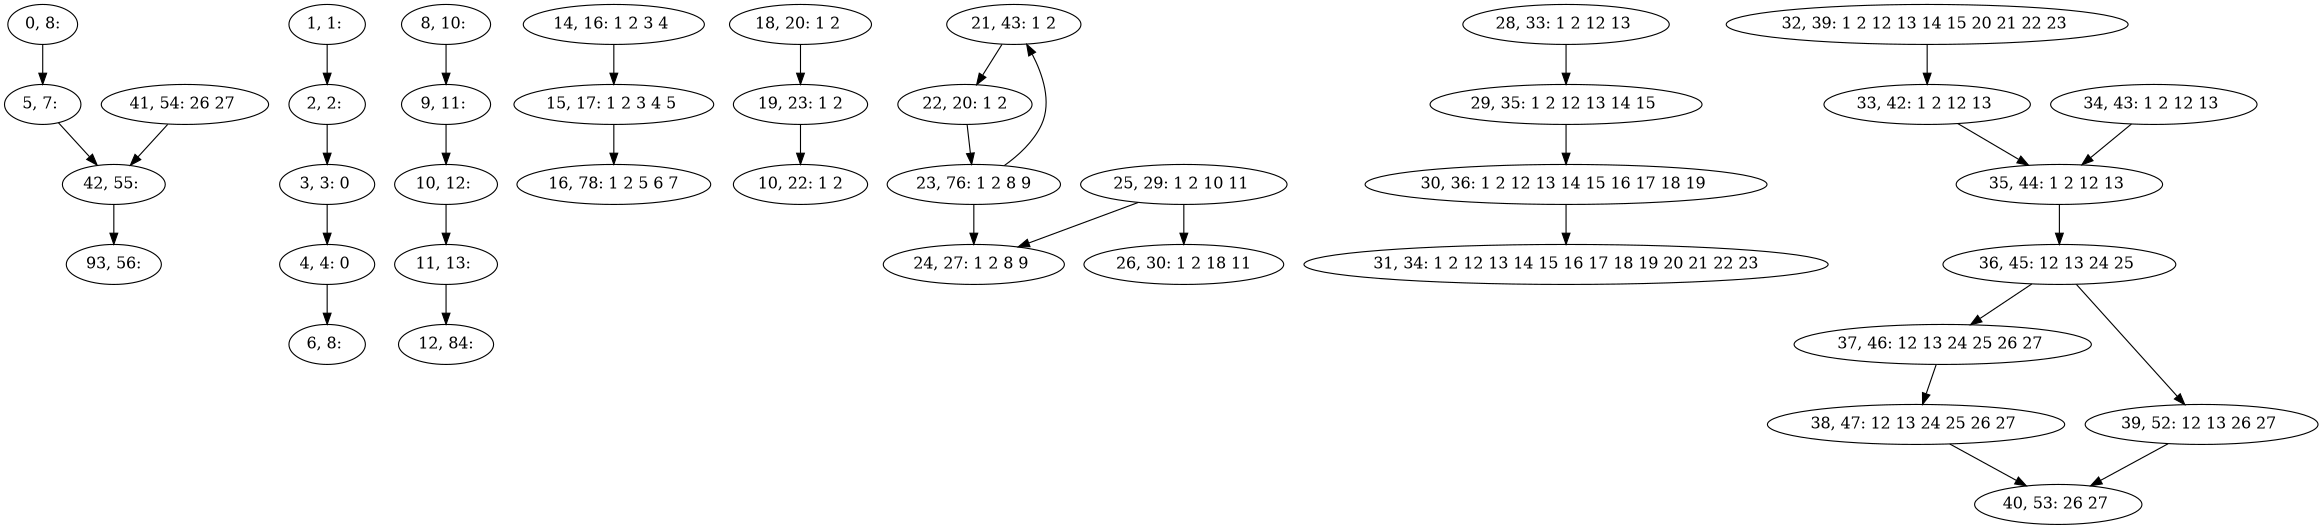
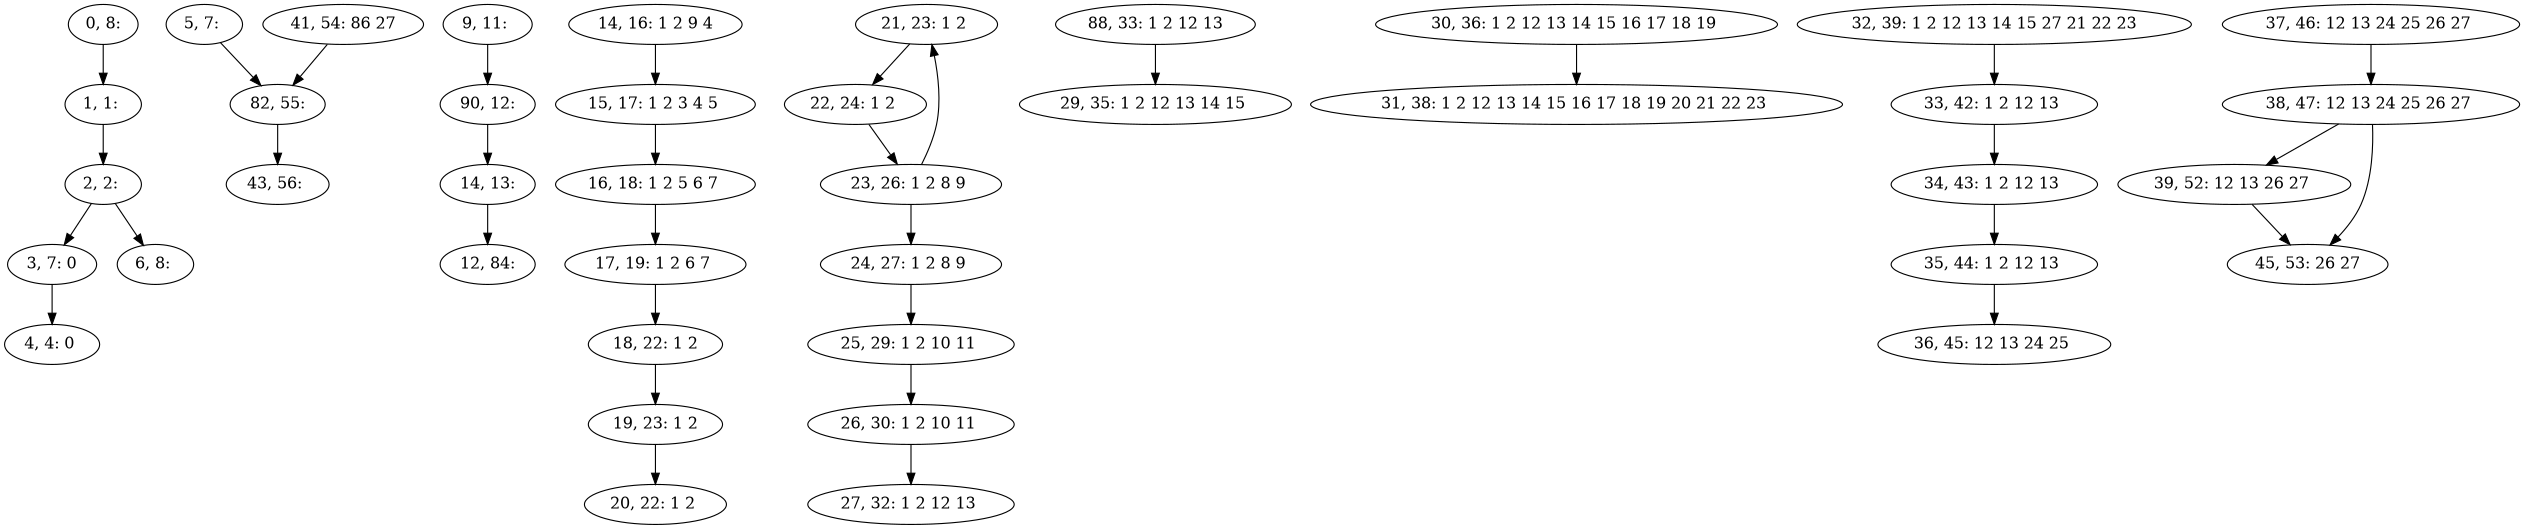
(446, 24) -> none
(614, 24) -> (655, 24)
(801, 24) -> (655, 344)
(1014, 24) -> (927, 24)
(1566, 24) -> (1155, 24)
(1927, 24) -> (1994, 24)
(43, 59) -> (103, 59)
(185, 104) -> (343, 24)
(965, 104) -> (855, 104)
(1566, 139) -> none
(1988, 141) -> (1994, 139)
(114, 184) -> (278, 104)
(327, 184) -> (52, 264)
(446, 184) -> (488, 104)
(614, 184) -> (655, 184)
(801, 184) -> (655, 504)
(974, 184) -> (911, 184)
(1084, 223) -> (911, 299)
(114, 264) -> (278, 184)
(446, 264) -> (488, 184)
none -> (655, 264)
(1184, 264) -> (911, 424)
(1566, 264) -> (1577, 104)
(327, 299) -> (126, 220)
(2006, 301) -> none
(2127, 340) -> (2308, 142)
none -> (911, 504)
(2058, 504) -> (2308, 264)
